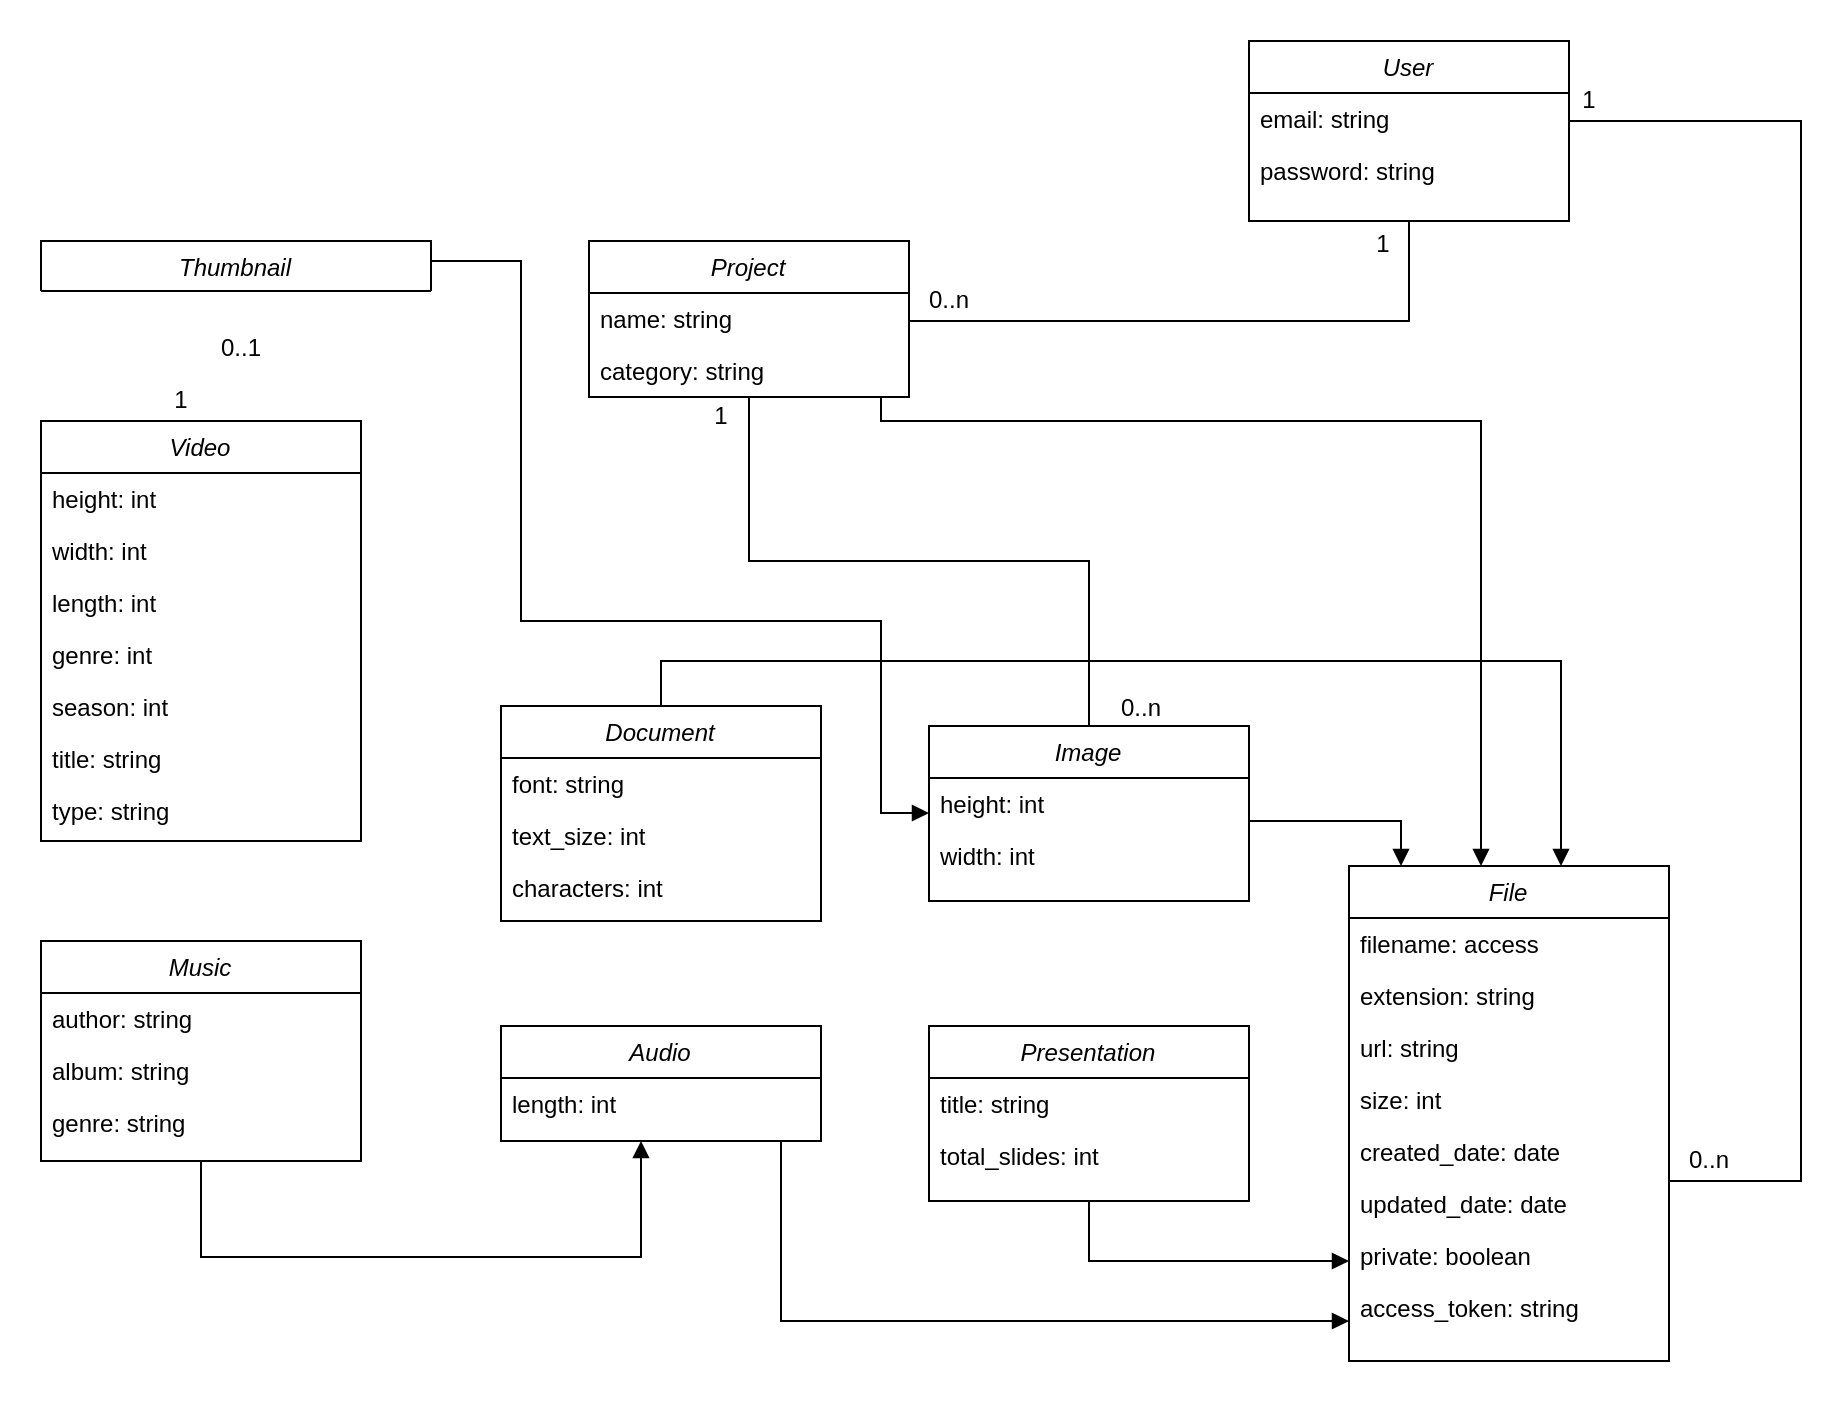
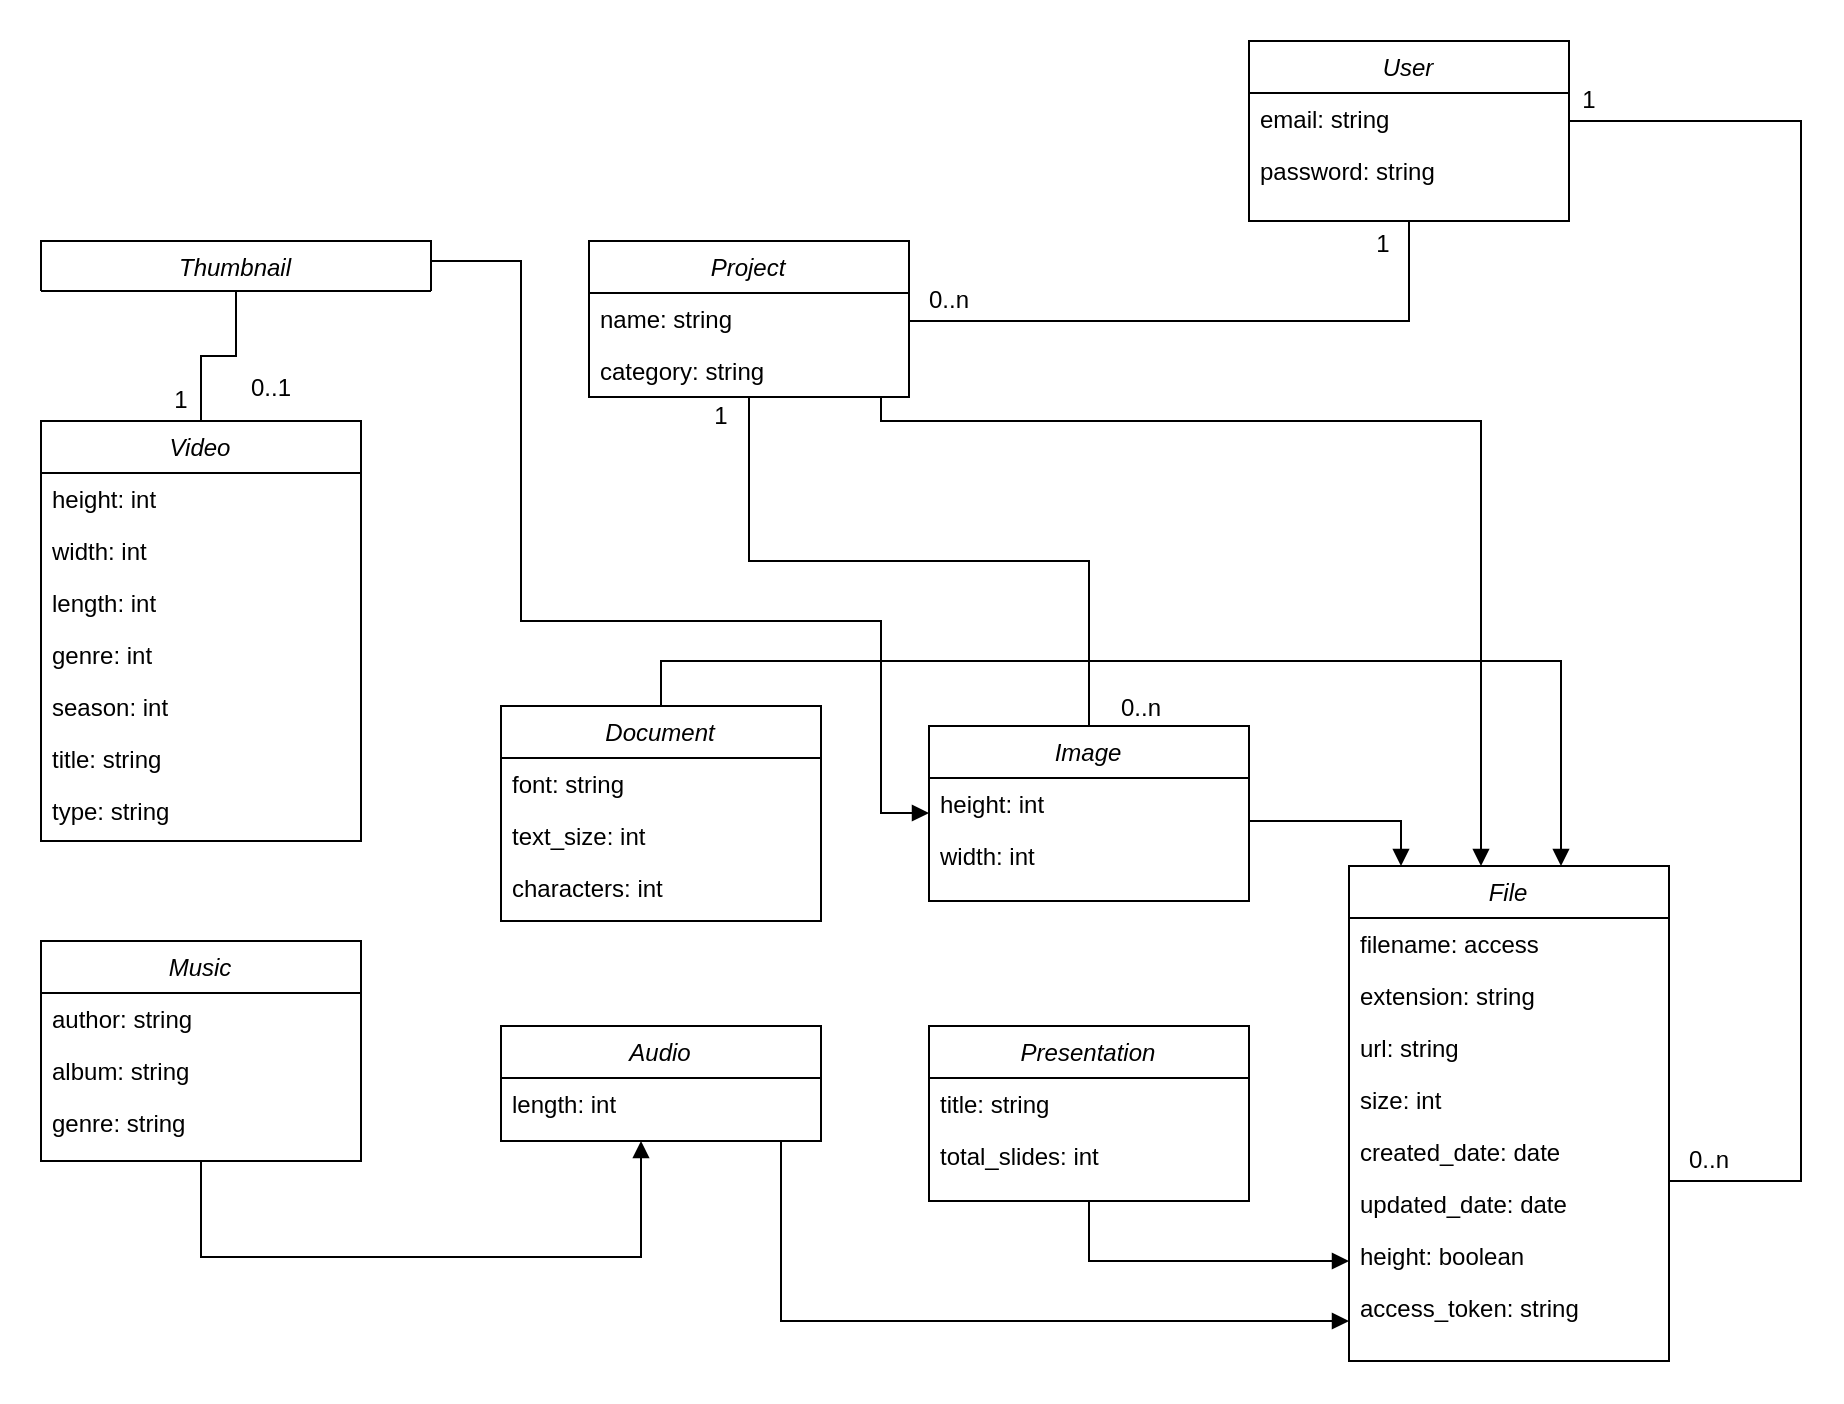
(241, 349) -> (271, 389)
none -> (216, 356)
(1455, 1257) -> (1448, 1257)
